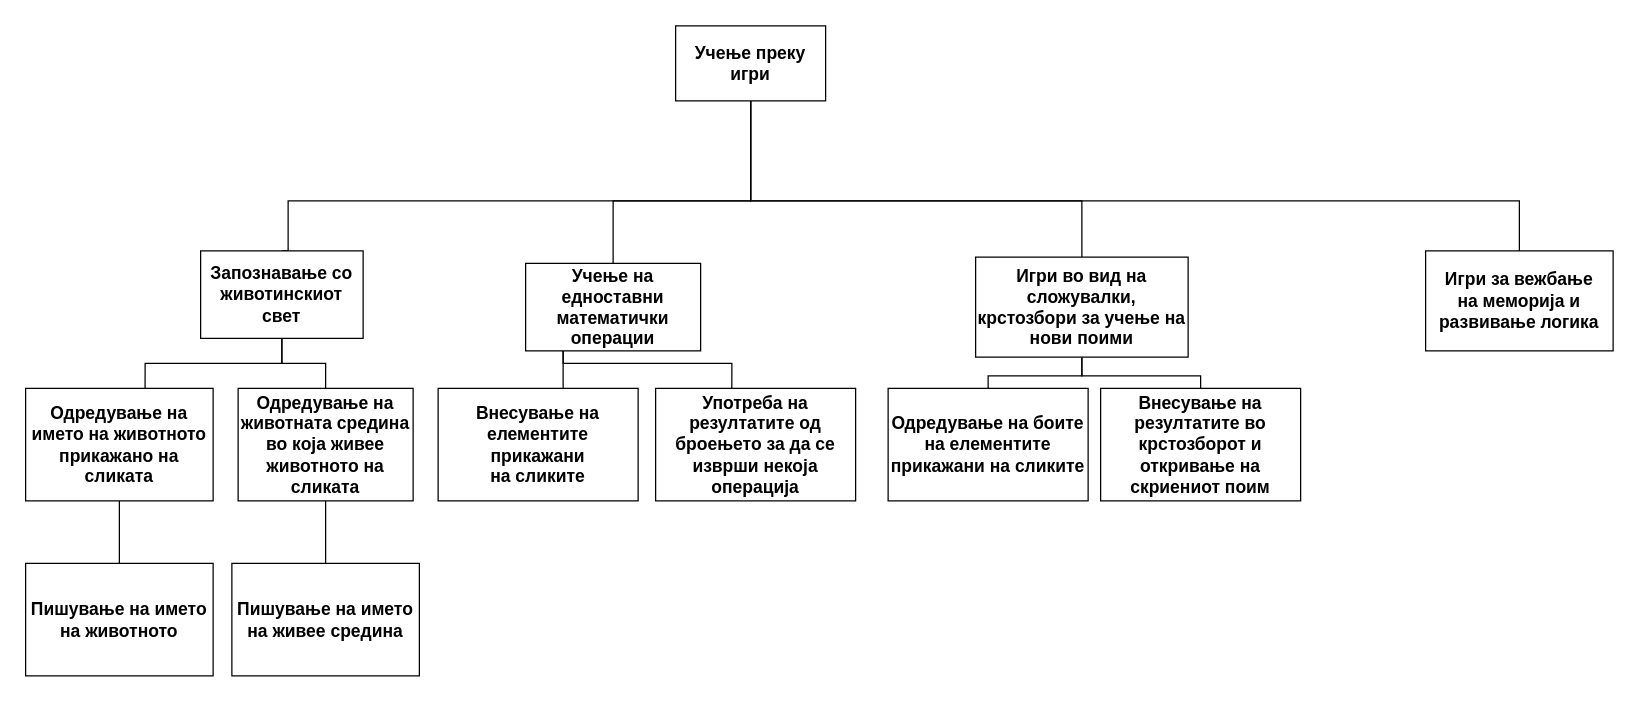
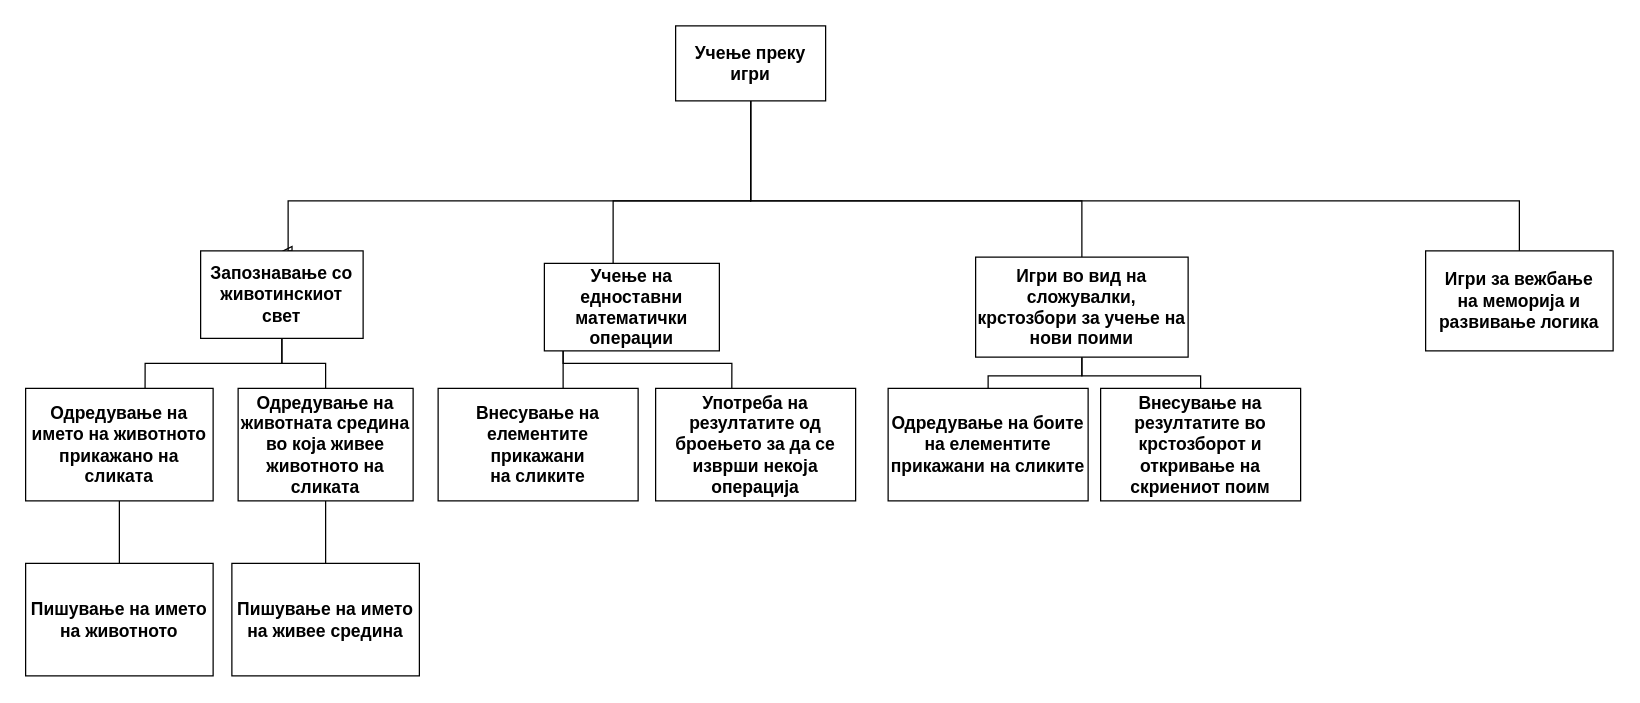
(288, 251) -> (288, 249)
(613, 307) -> (632, 307)
